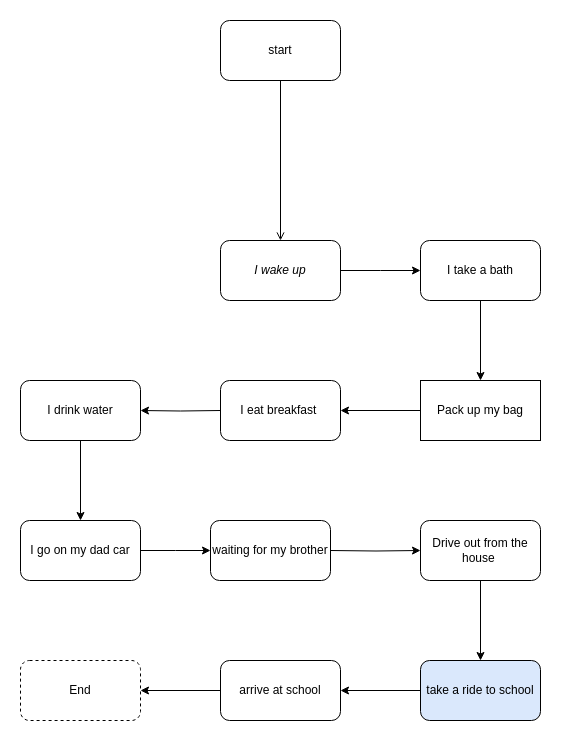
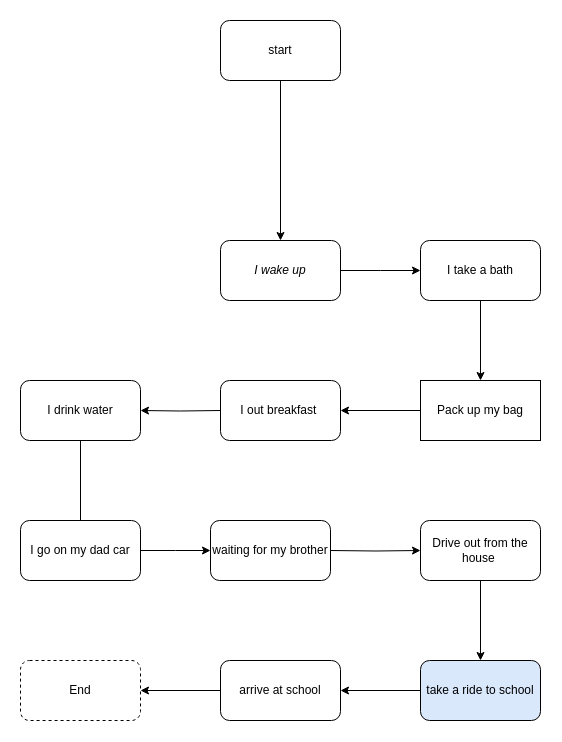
(281, 234) -> (281, 232)
(281, 411) -> (281, 411)
(81, 512) -> (81, 515)
